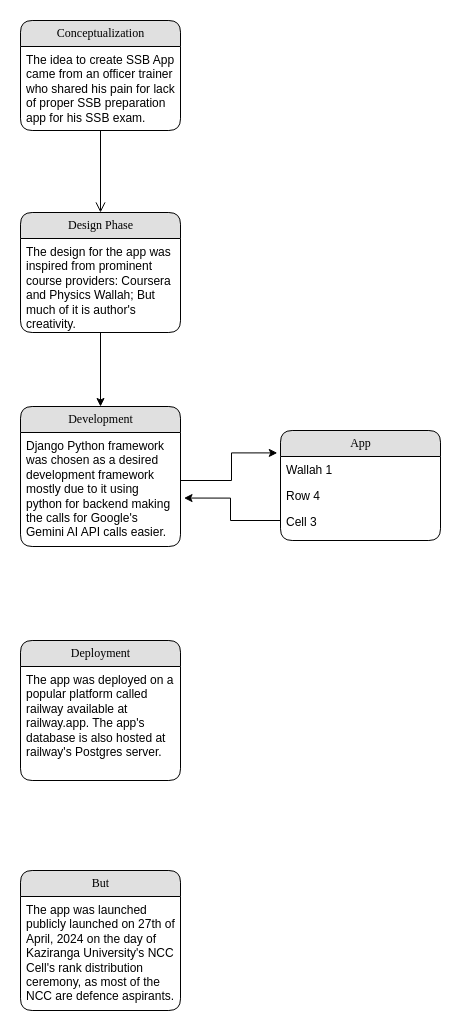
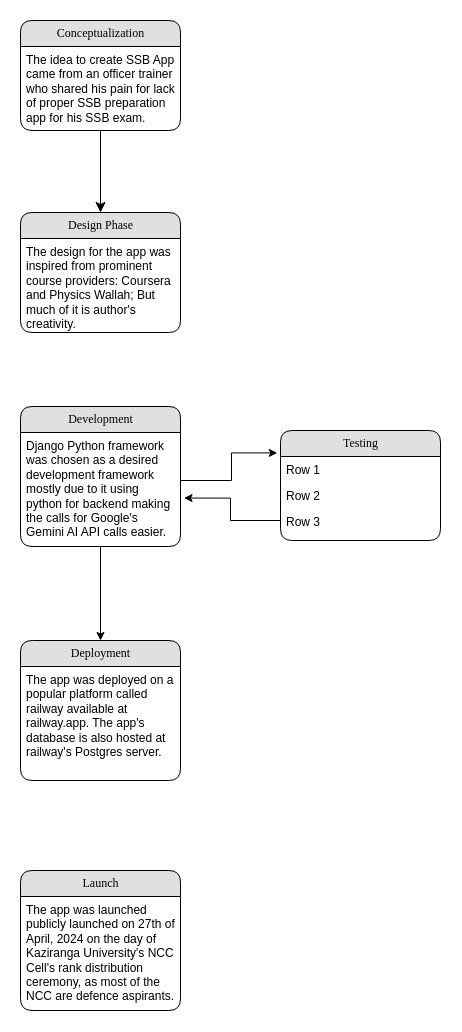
(101, 205) -> (101, 203)
(101, 366) -> none
(361, 444) -> (361, 444)
(309, 471) -> (302, 471)
(302, 497) -> (302, 497)
(302, 523) -> (302, 523)
none -> (101, 590)
(101, 884) -> (101, 884)
